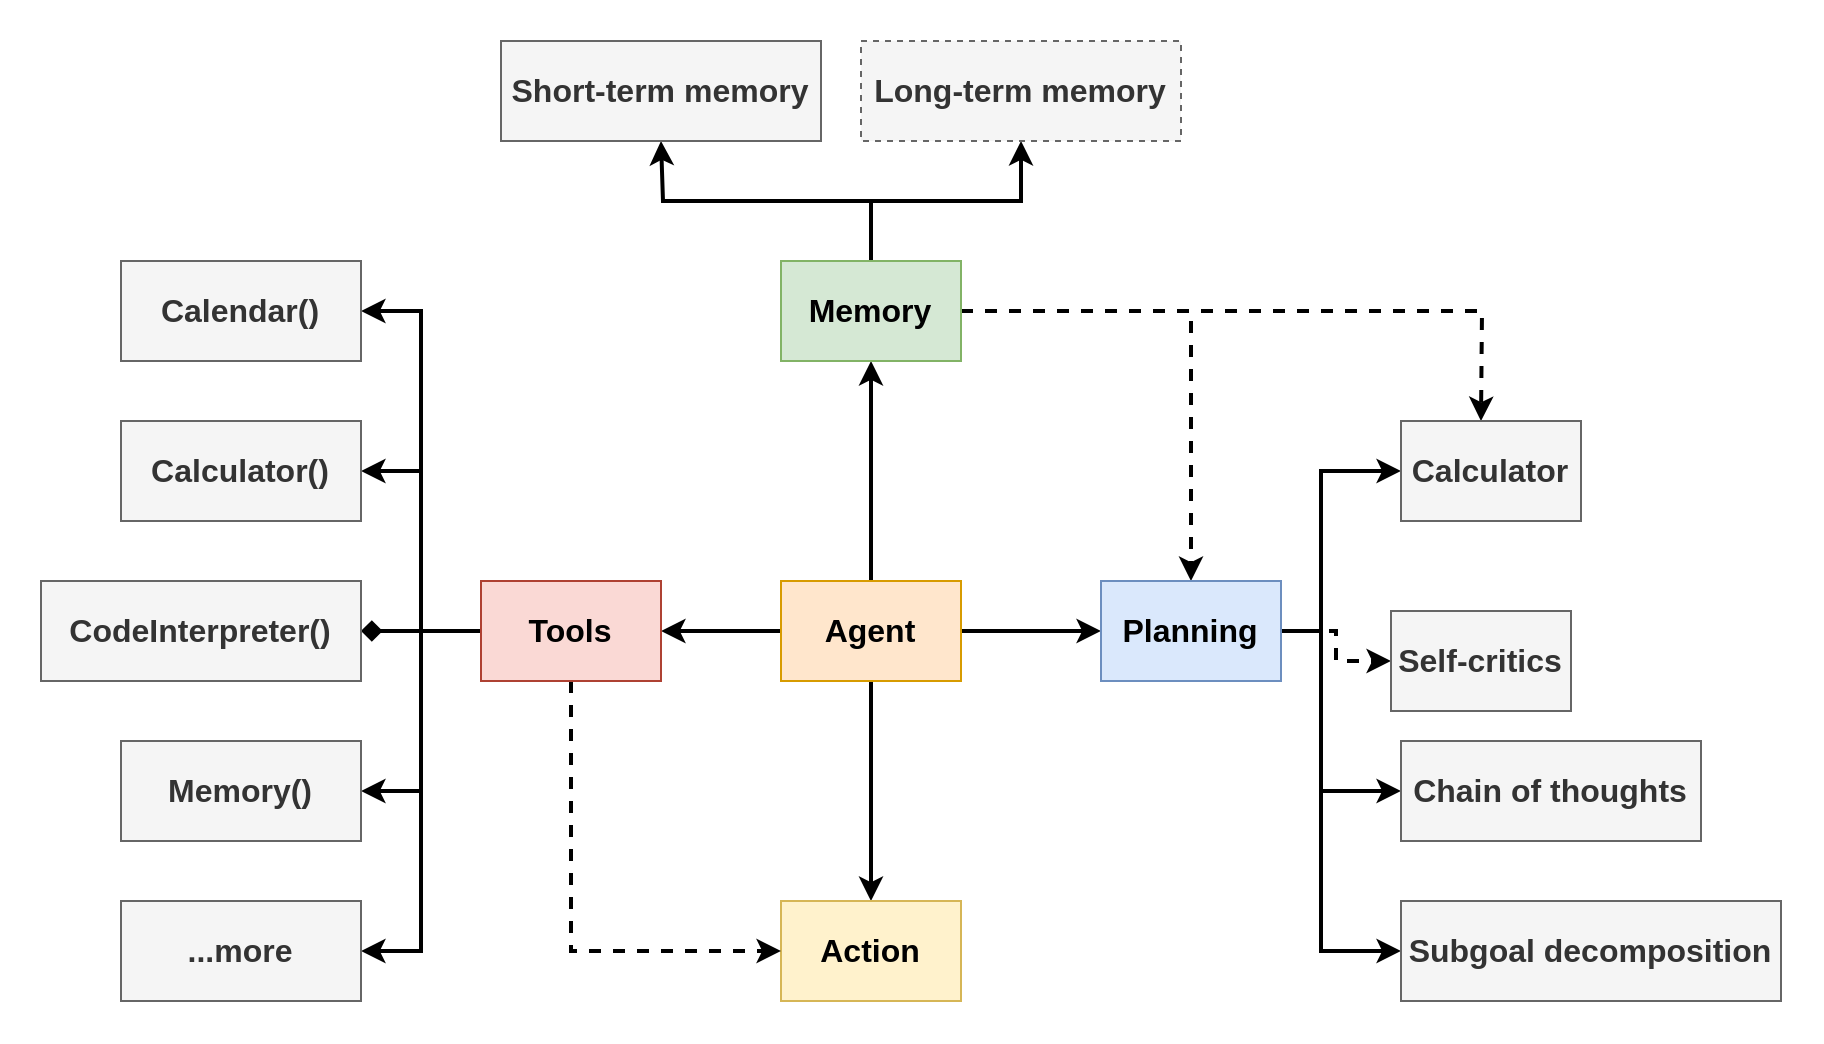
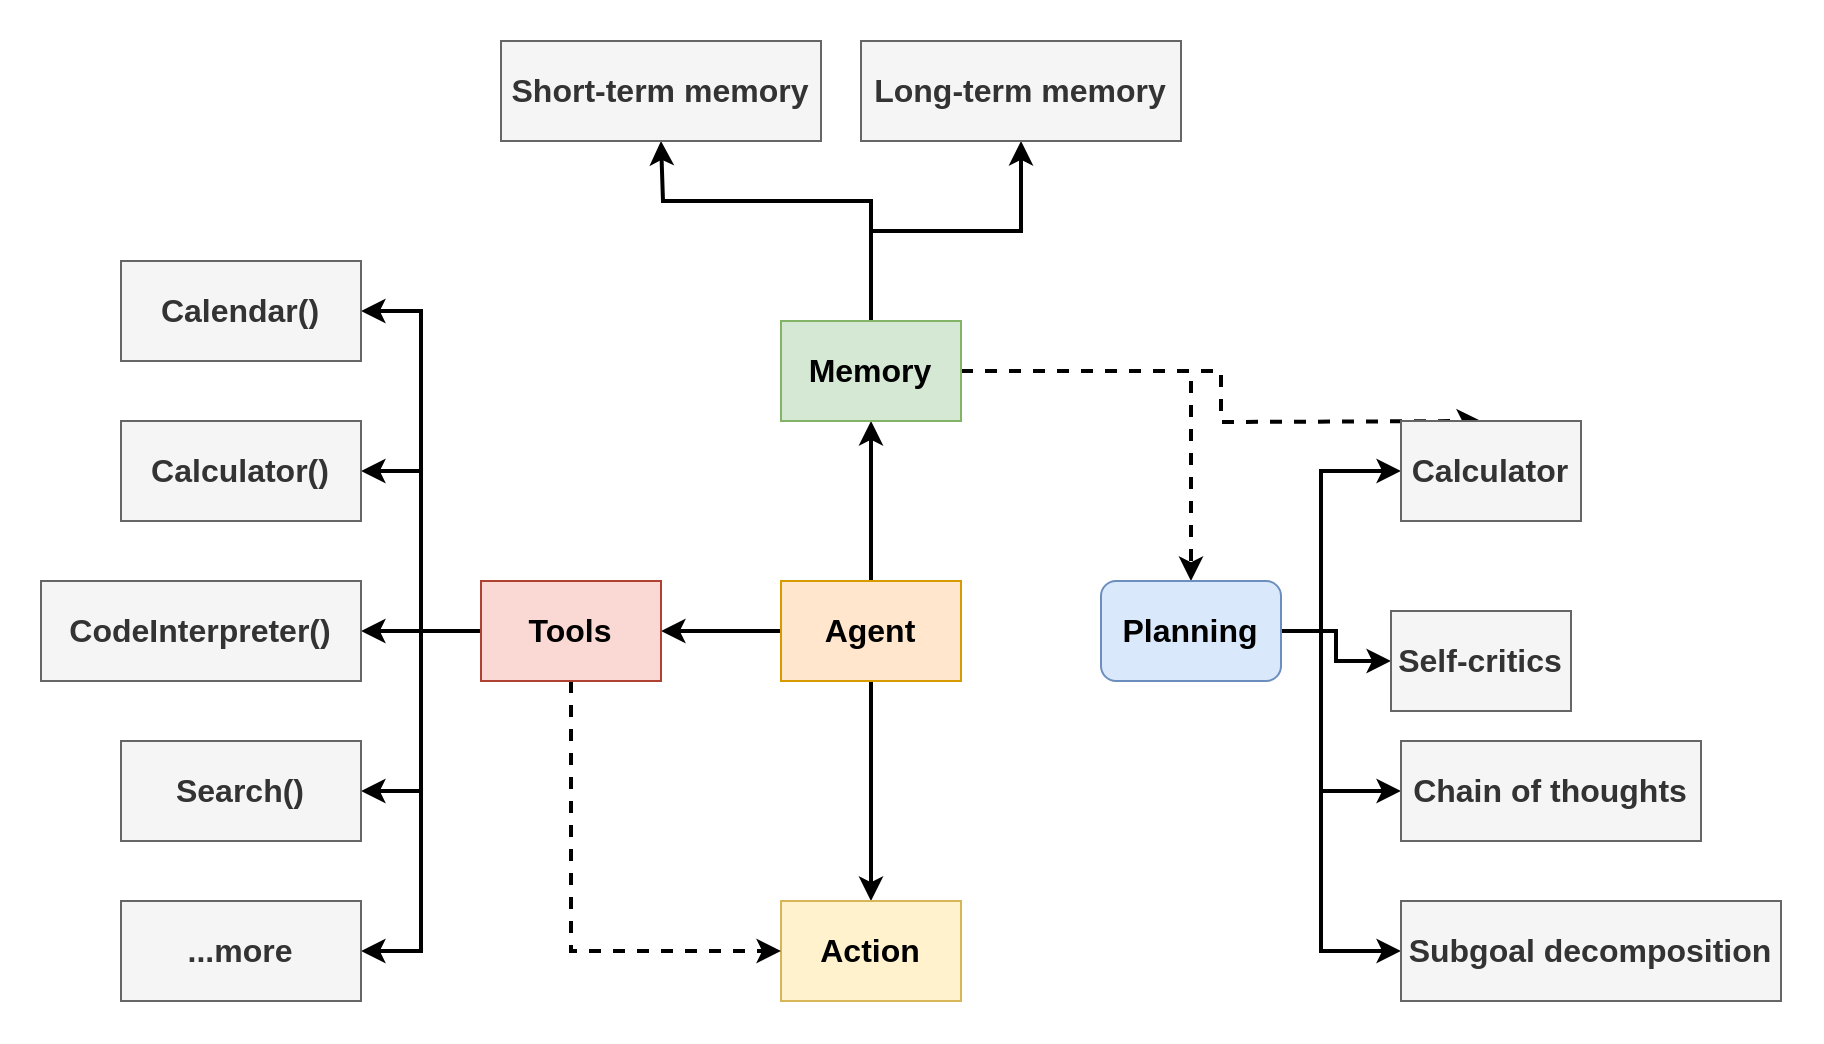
(1021, 91) -> (1021, 91)
(871, 311) -> (871, 371)
(381, 631) -> (380, 631)
(1022, 631) -> none
(1191, 631) -> (1191, 631)
(1340, 661) -> (1340, 661)
(241, 791) -> (241, 791)
